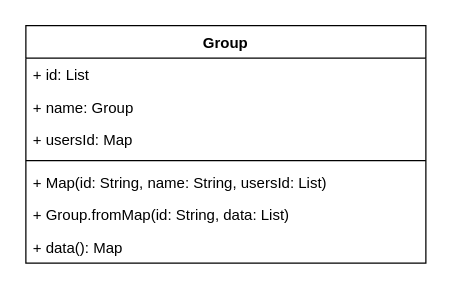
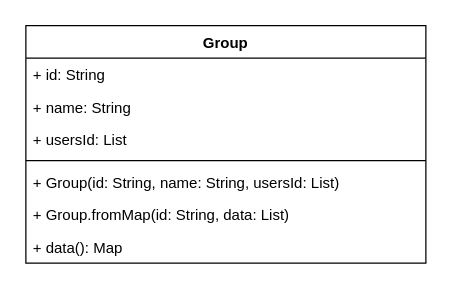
(65, 75) -> (73, 75)
(81, 108) -> (84, 108)
(85, 140) -> (88, 140)
(196, 183) -> (205, 183)
